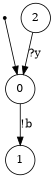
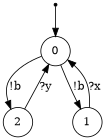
none -> (15, 73)
none -> (87, 84)
